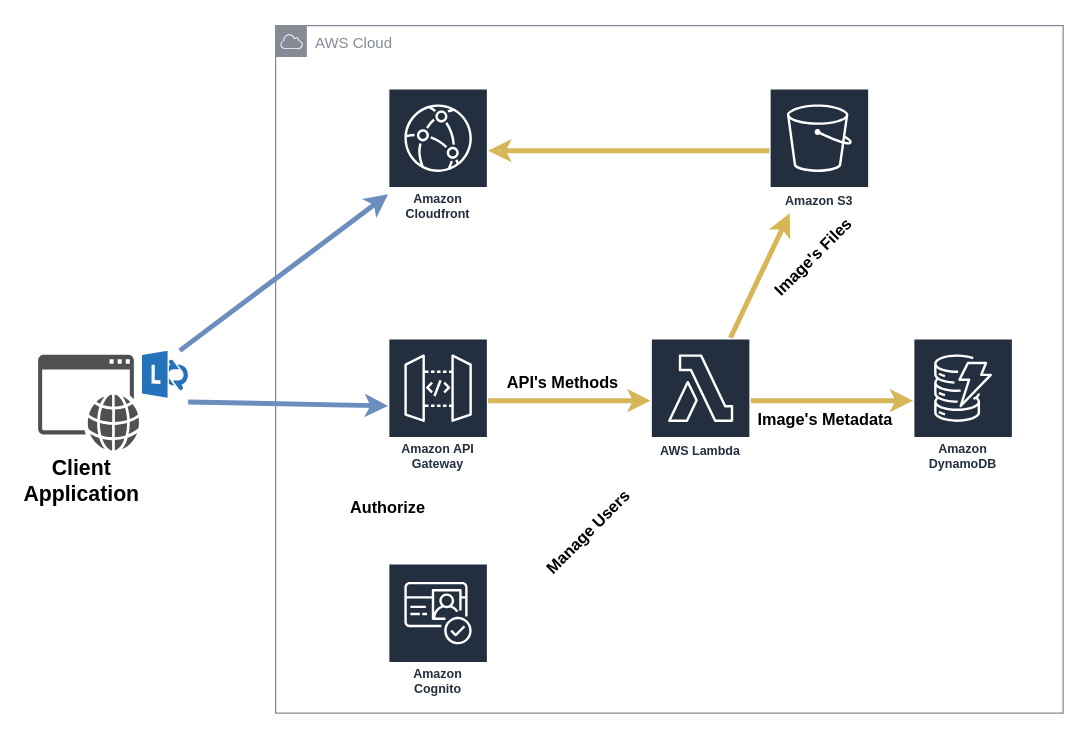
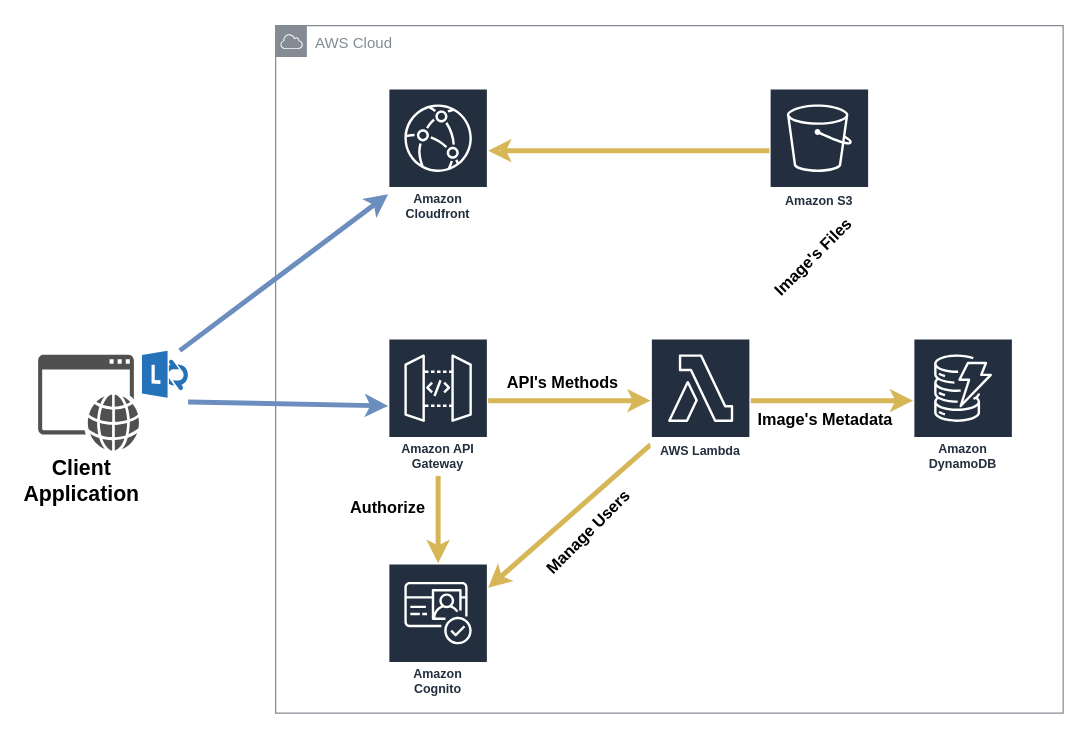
(757, 283) -> none
none -> (575, 511)
none -> (438, 512)
